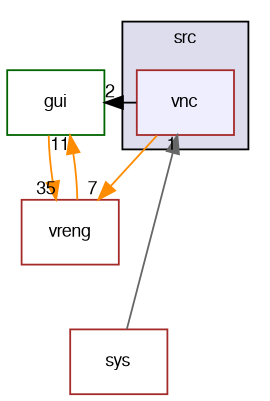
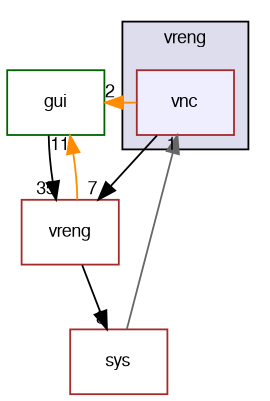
(185, 39) -> (185, 39)
(130, 103) -> (130, 103)
(50, 159) -> (50, 159)
(134, 161) -> (134, 161)
none -> (91, 289)
